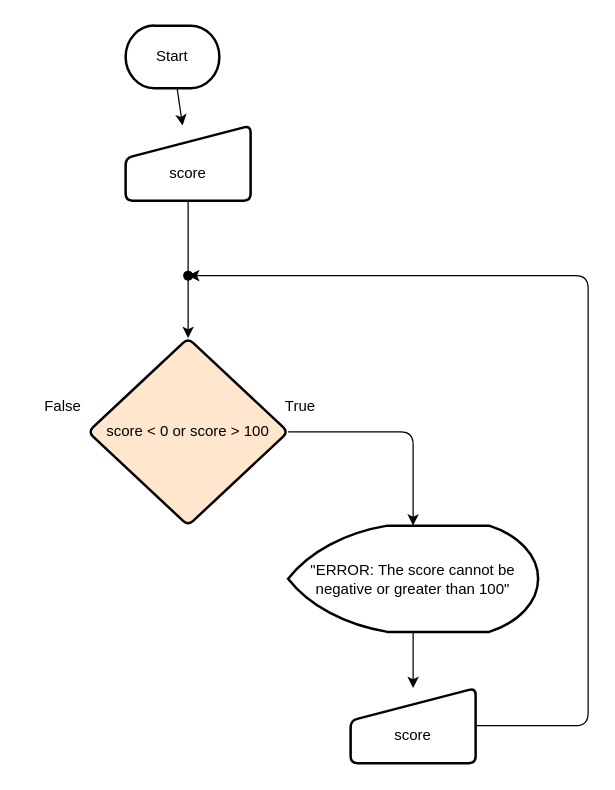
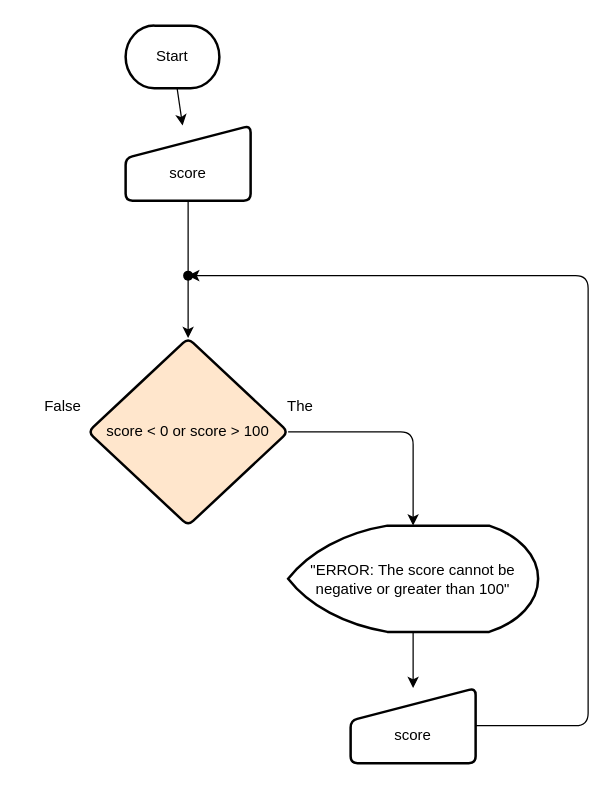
(301, 407) -> (301, 407)
